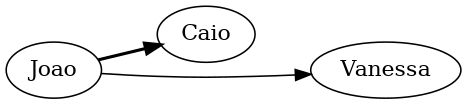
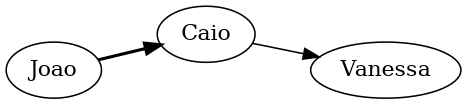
(198, 77) -> (278, 49)
